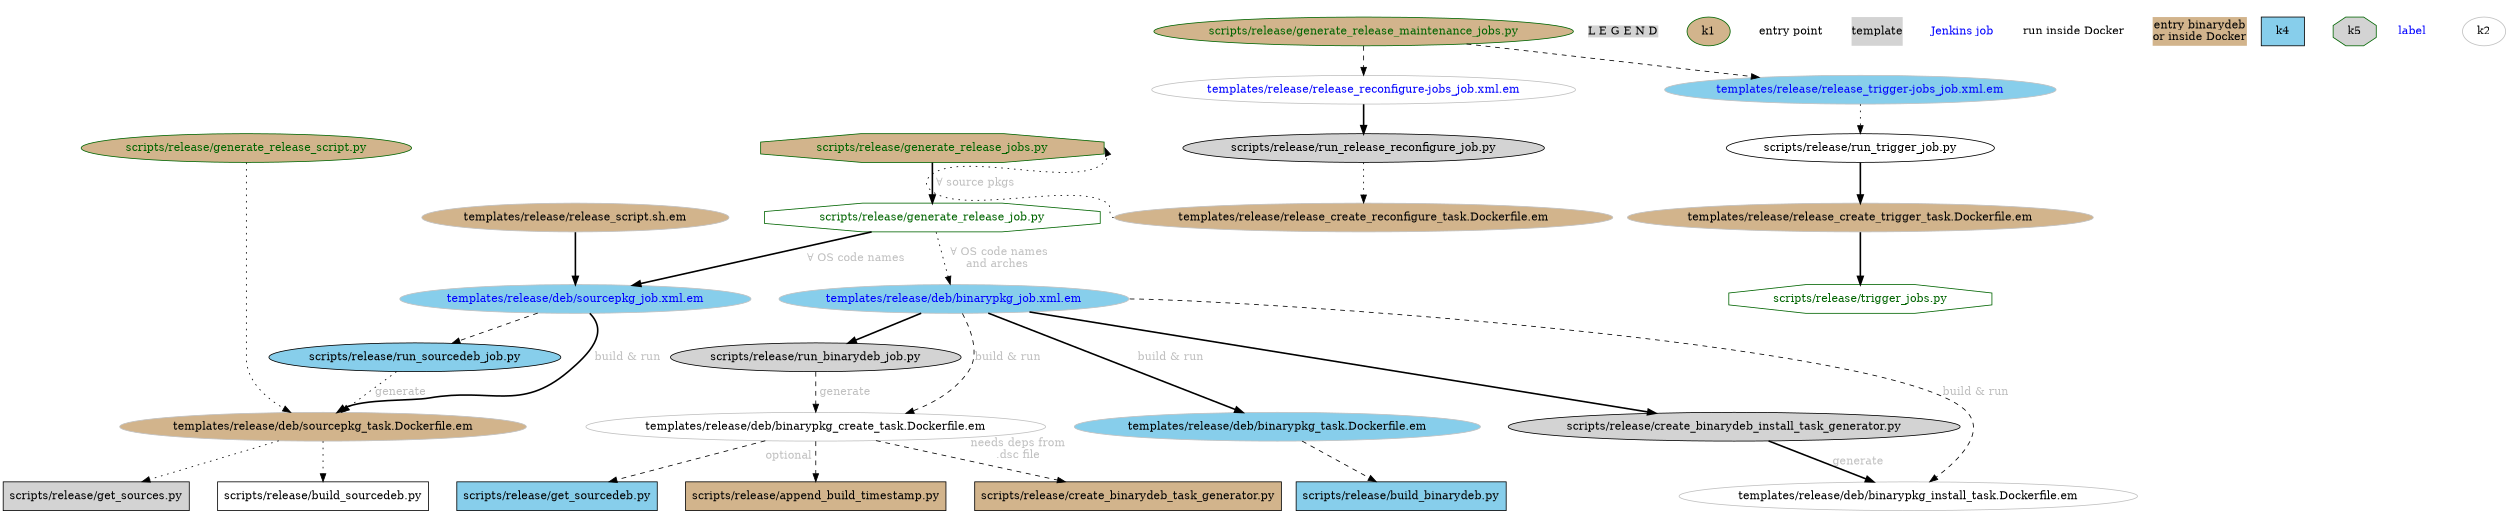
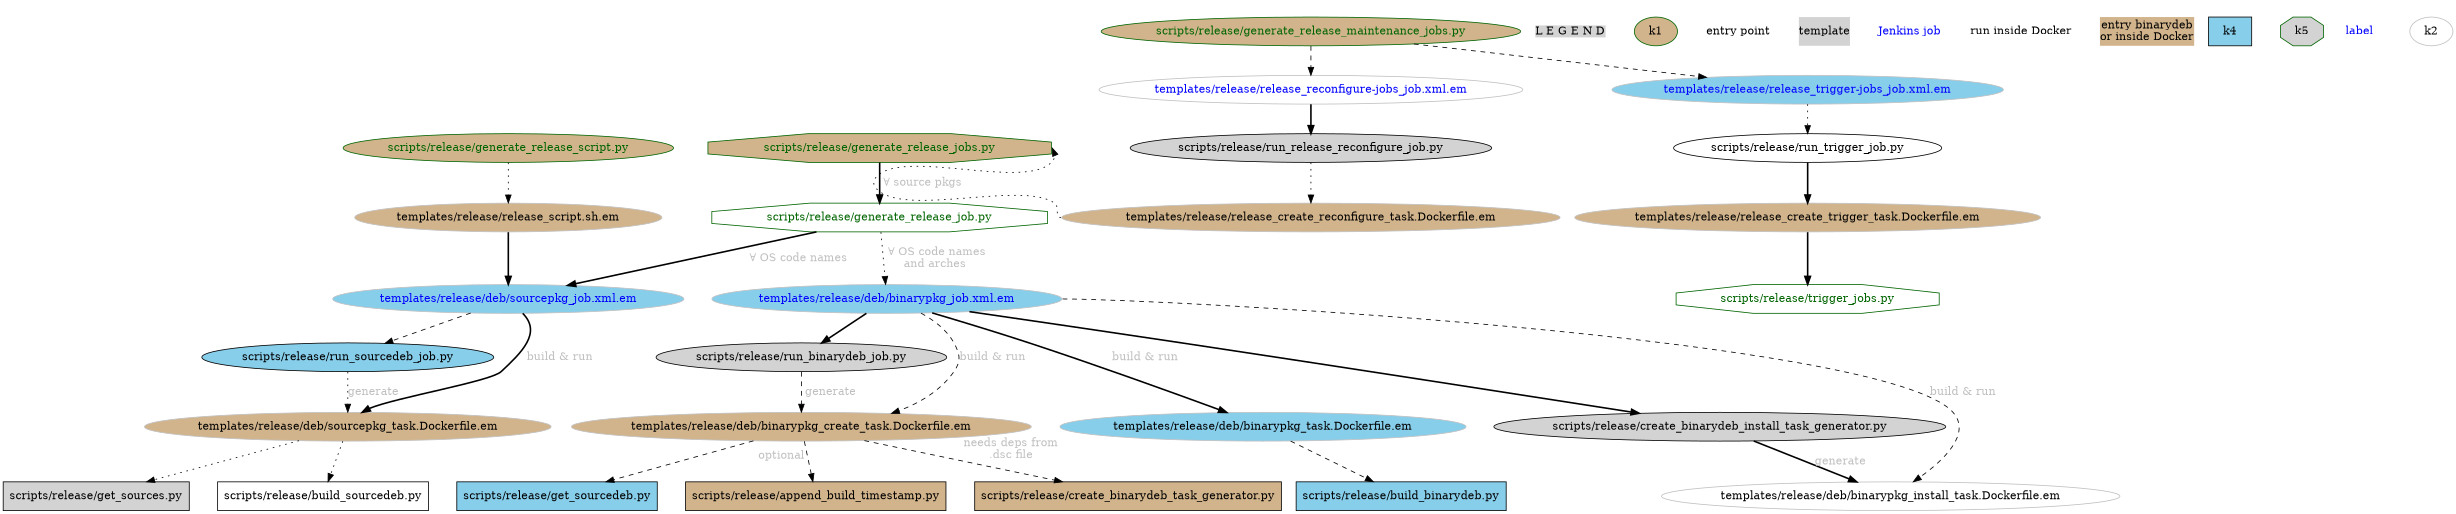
(246, 293) -> (508, 179)
(816, 427) -> (801, 427)
